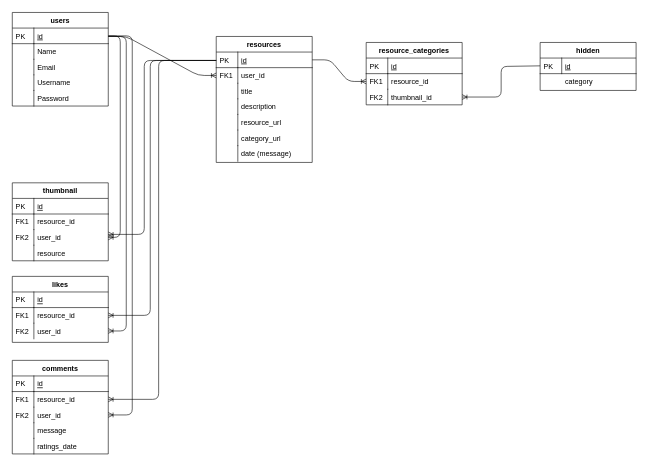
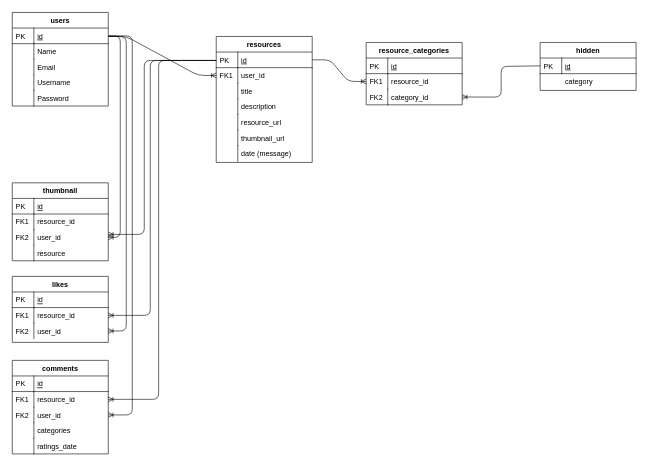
(413, 97) -> (412, 97)
(264, 138) -> (265, 138)
(51, 431) -> (56, 431)
